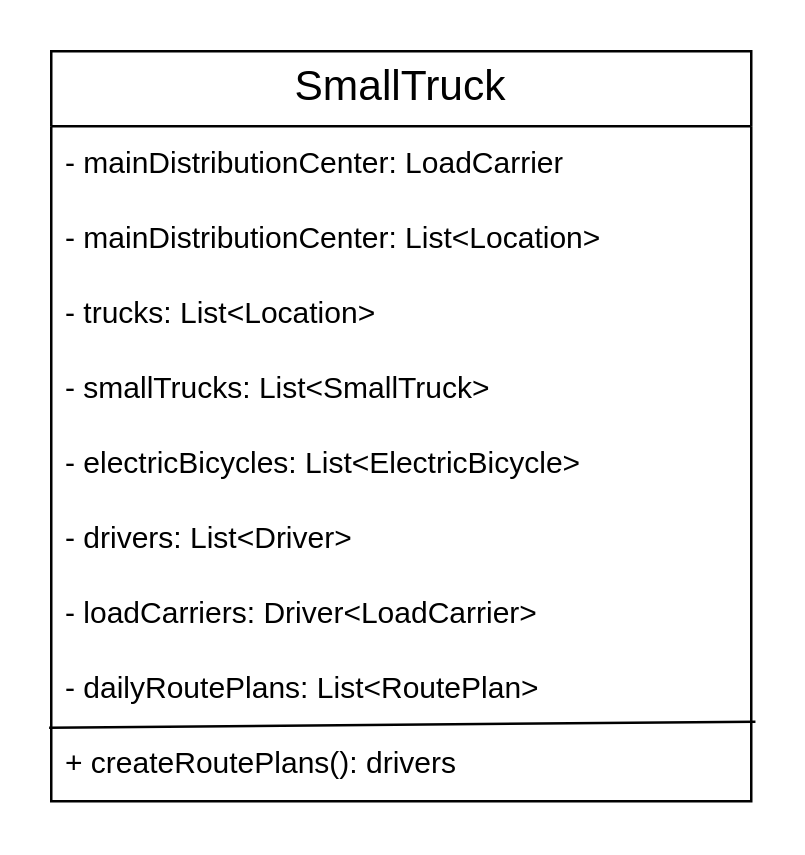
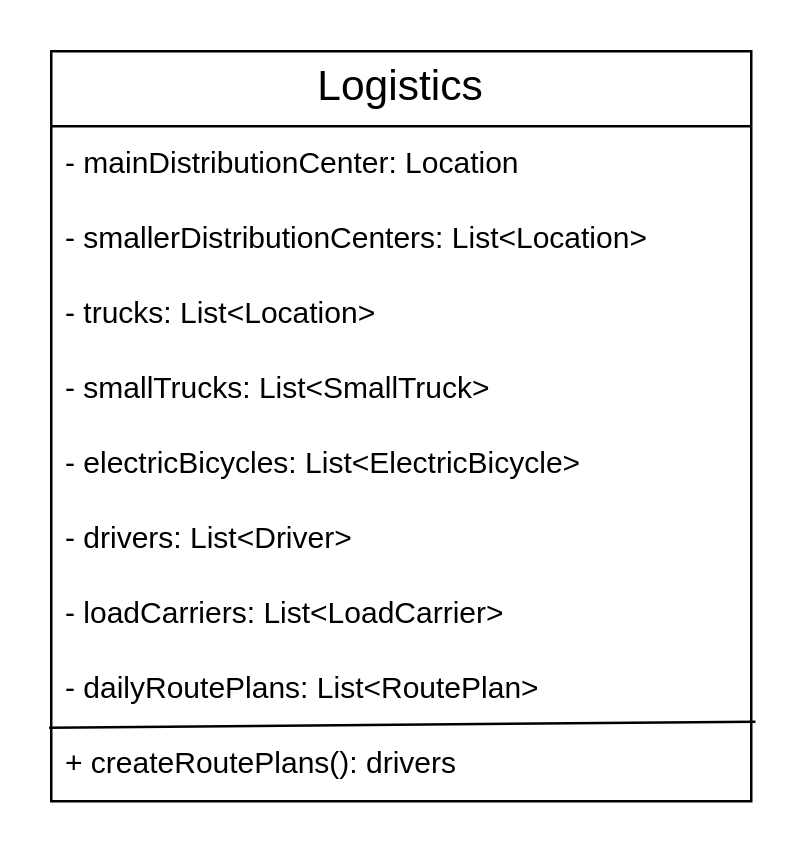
(401, 89) -> (401, 89)
(346, 164) -> (321, 164)
(367, 239) -> (397, 239)
(333, 614) -> (316, 614)
